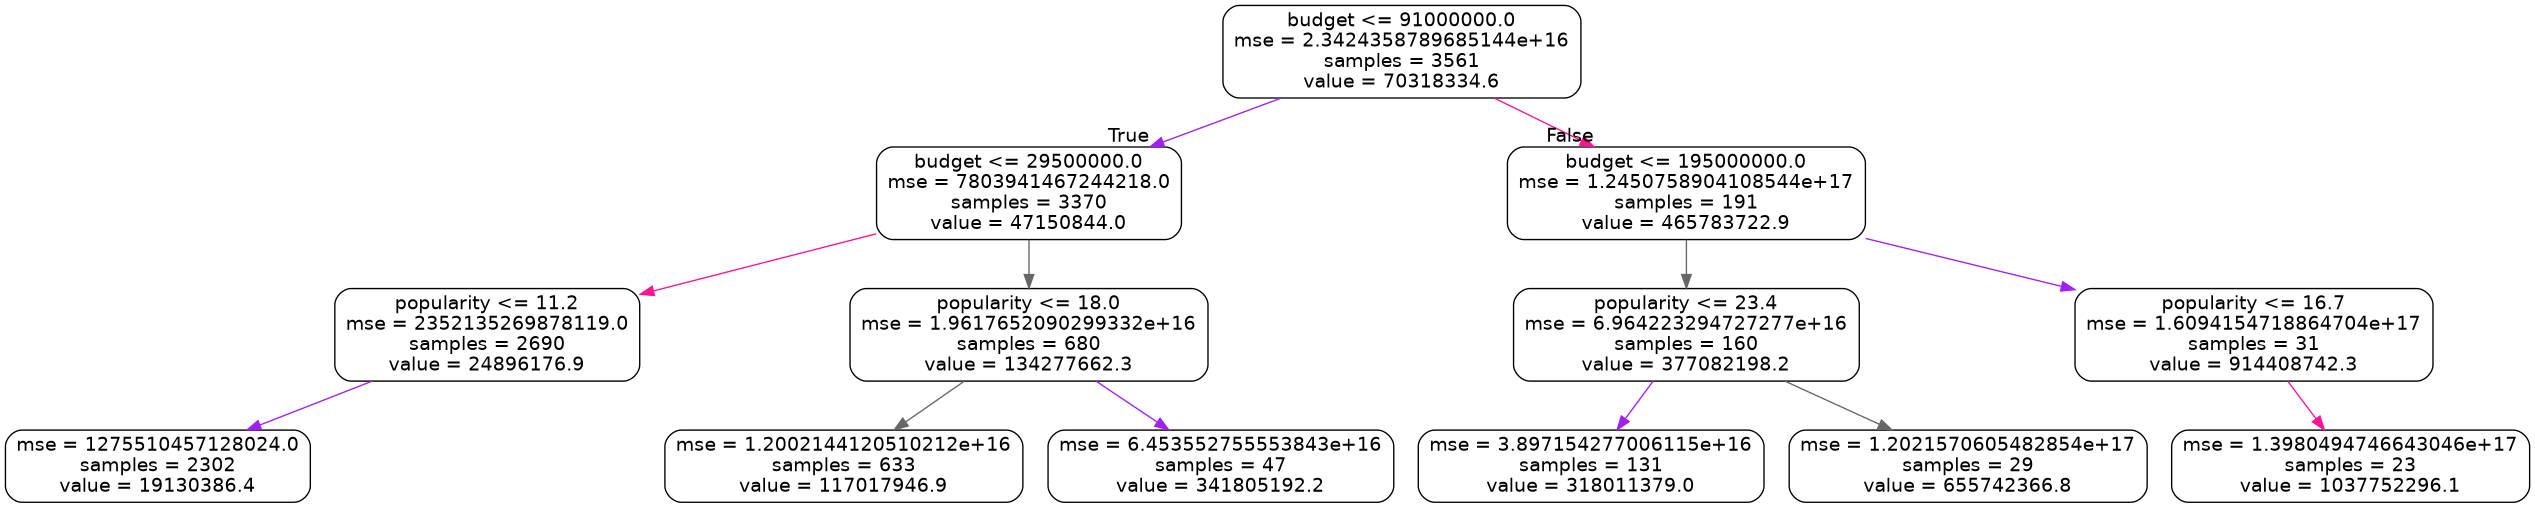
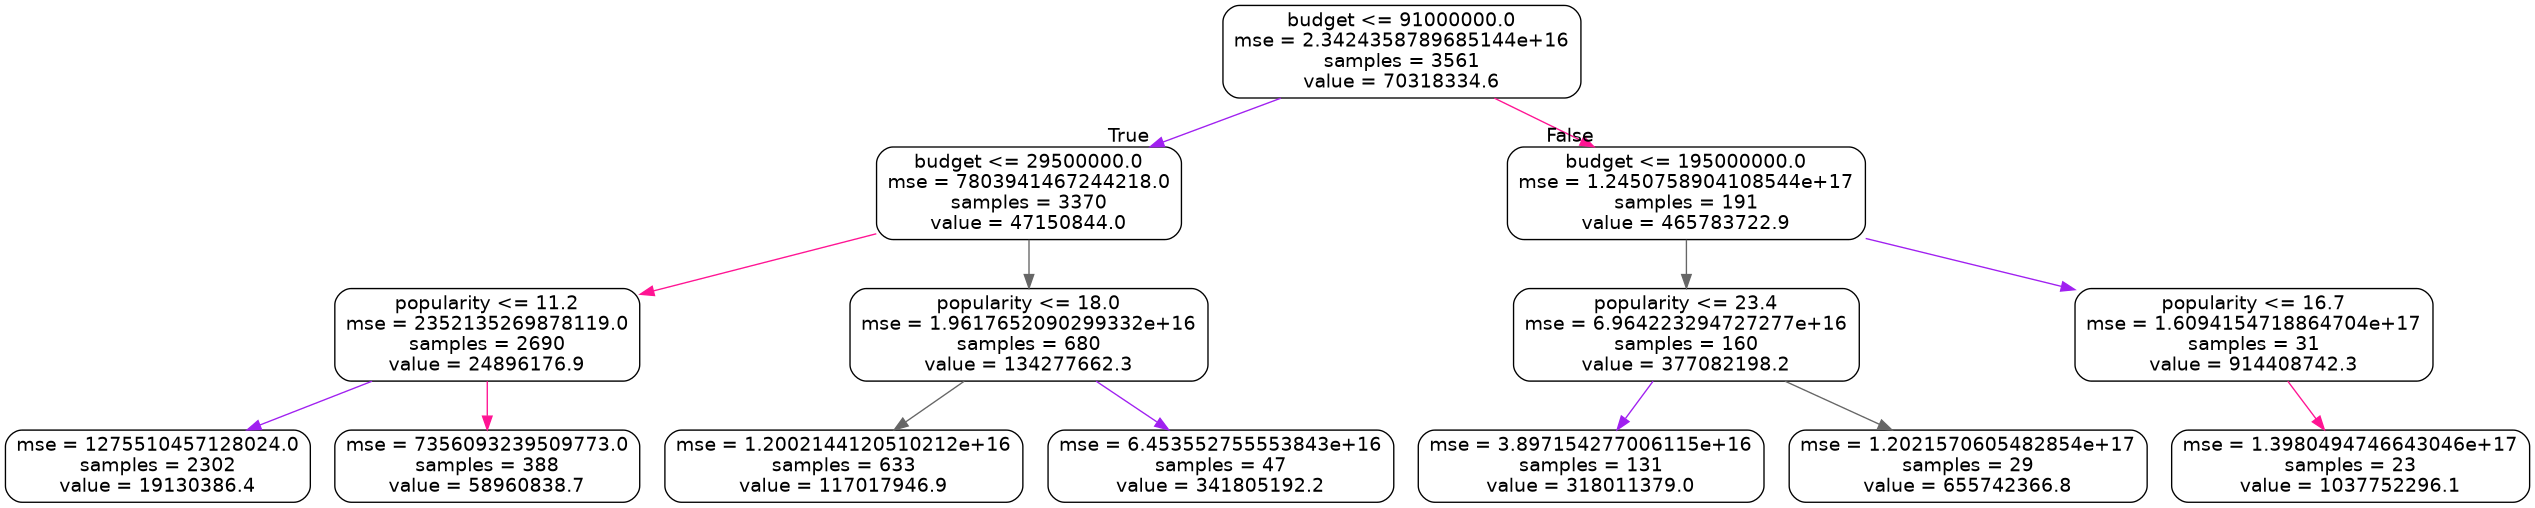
none -> (487, 466)
